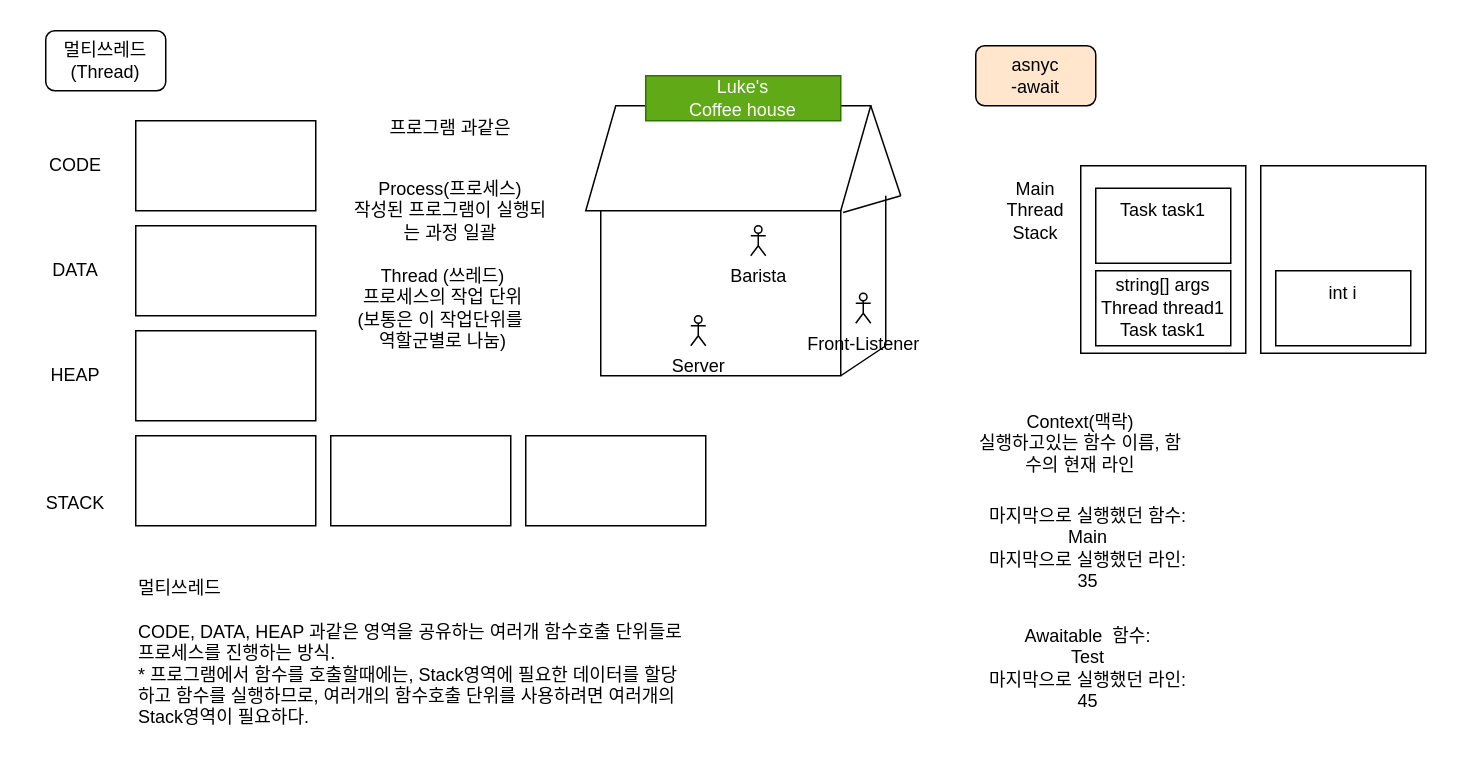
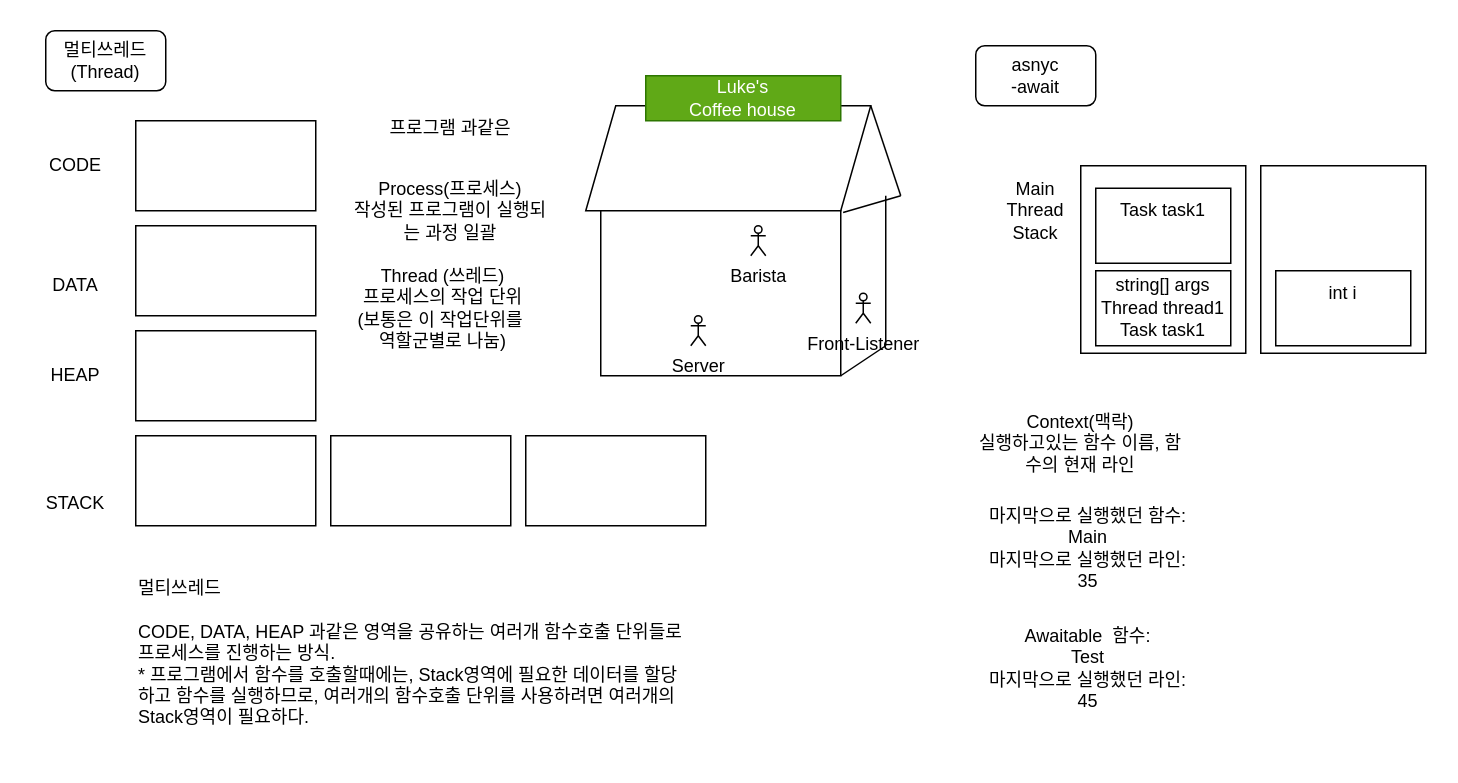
(1036, 76) -> (1036, 76)
(76, 271) -> (76, 286)
